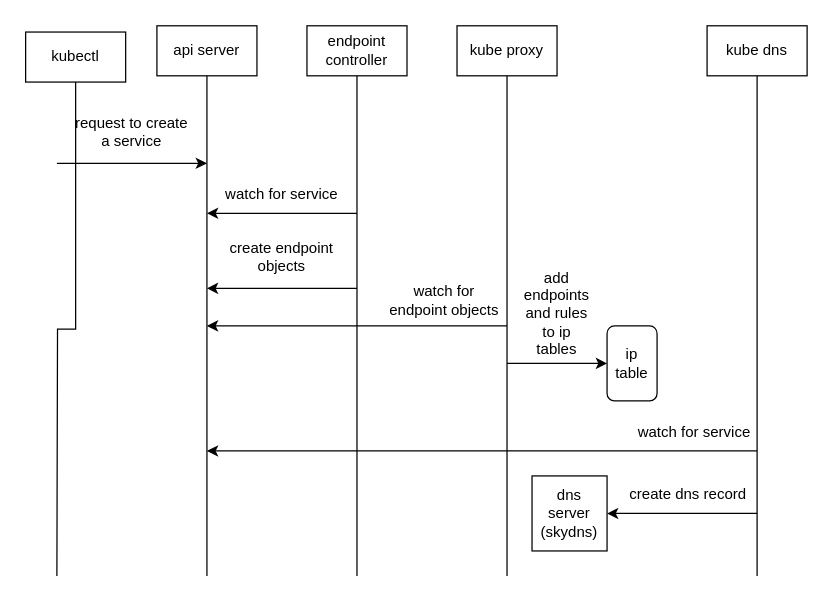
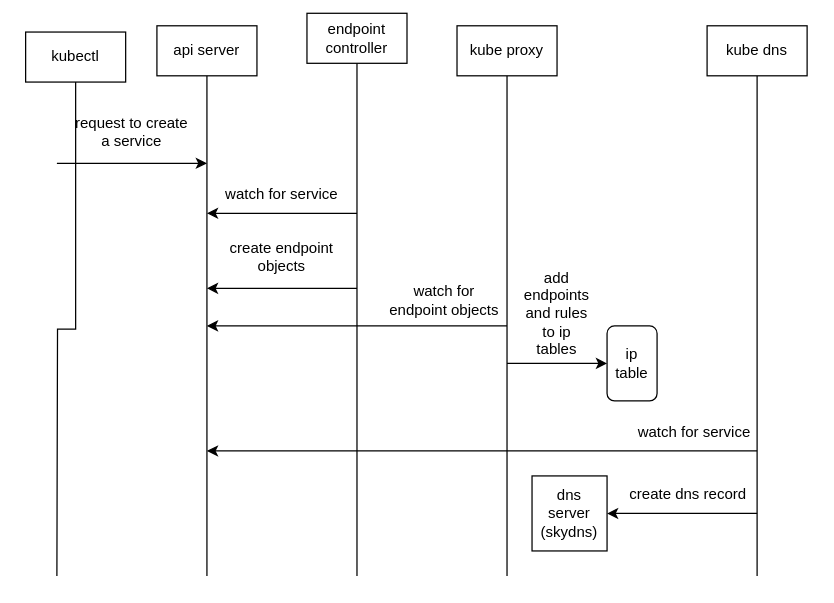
(357, 51) -> (357, 38)
